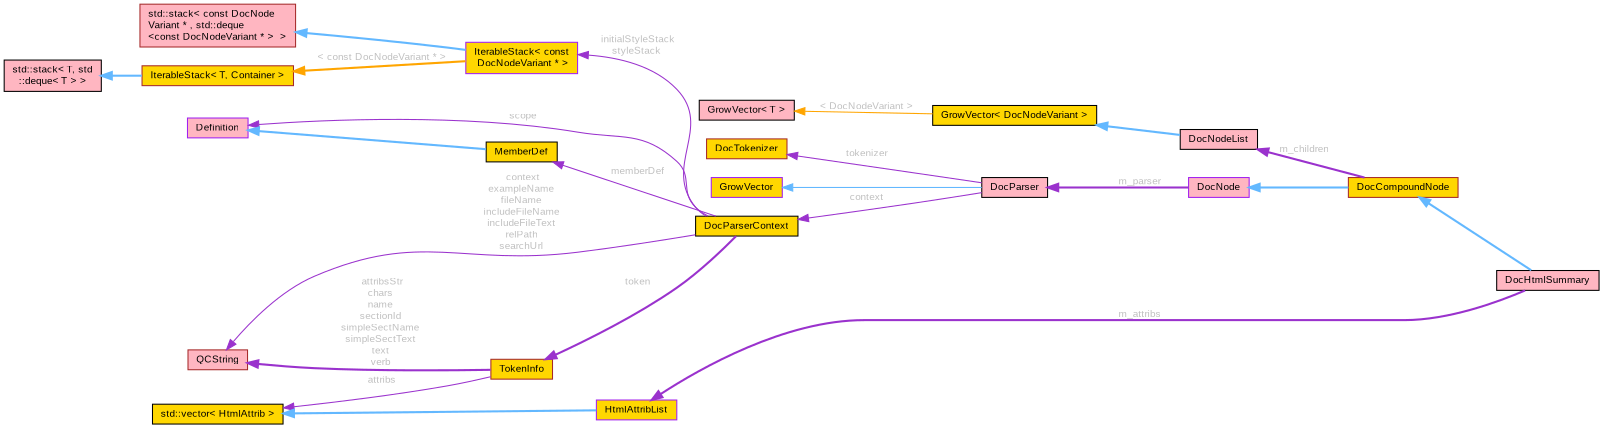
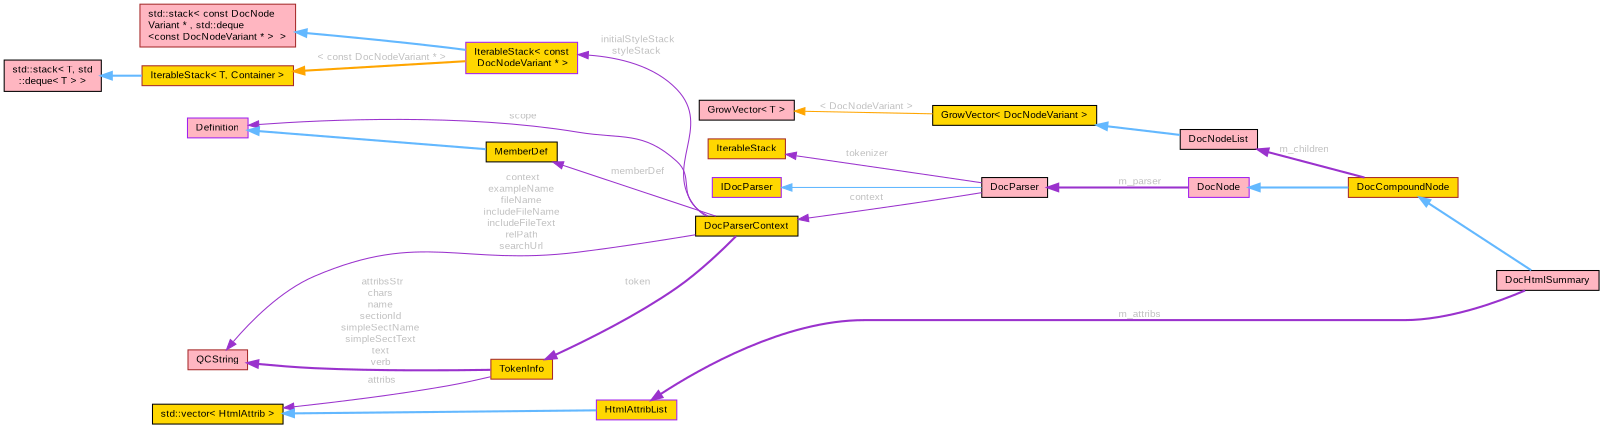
(747, 149) -> (747, 149)
(747, 187) -> (747, 187)
